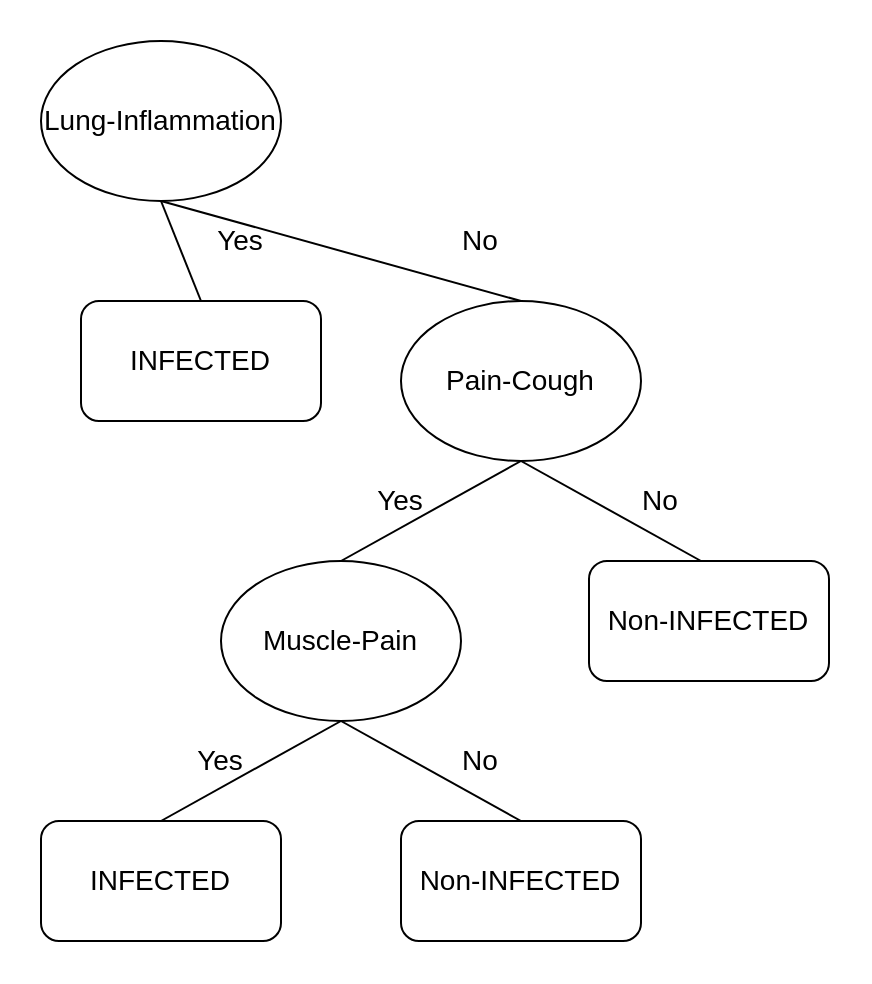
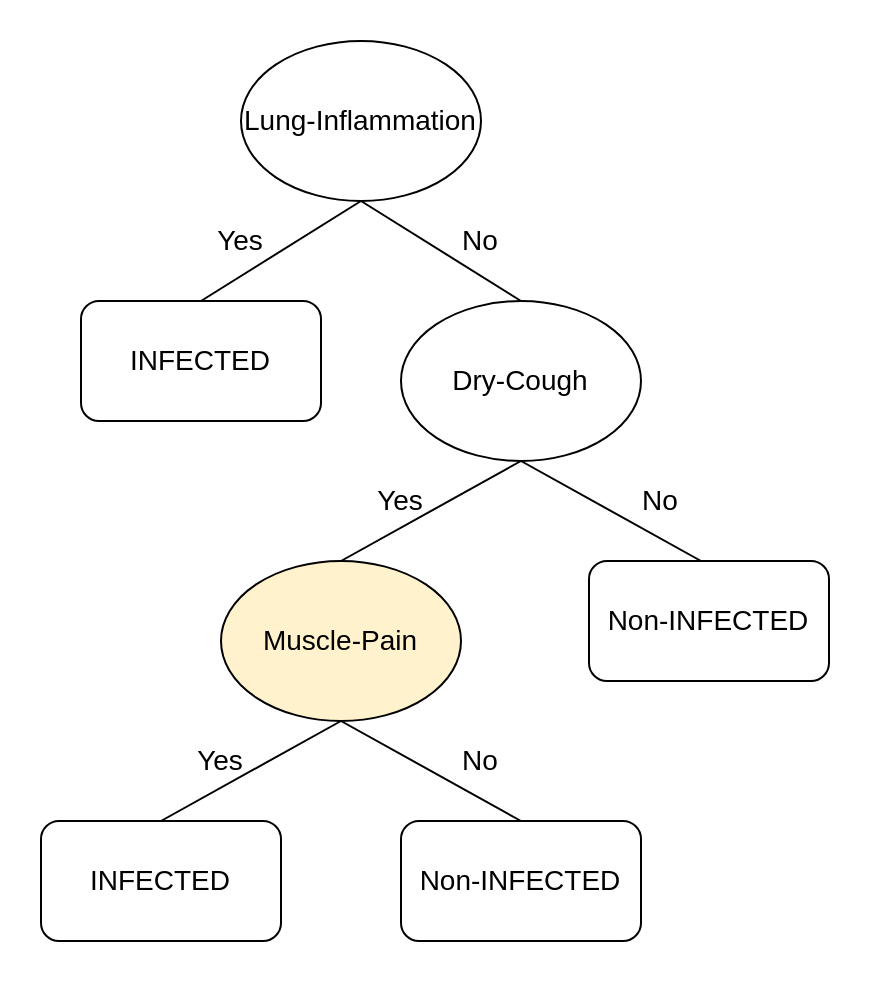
(161, 121) -> (361, 121)
(521, 381) -> (521, 381)
(341, 641) -> (341, 641)
